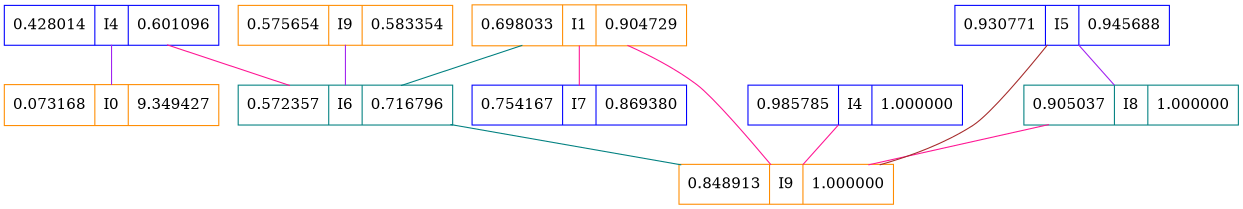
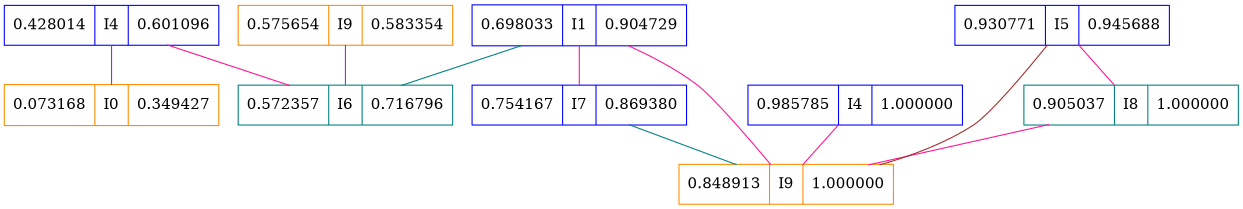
(579, 25) -> (579, 25)
(1096, 65) -> (1096, 65)
(174, 105) -> (174, 105)
(566, 145) -> (683, 145)
